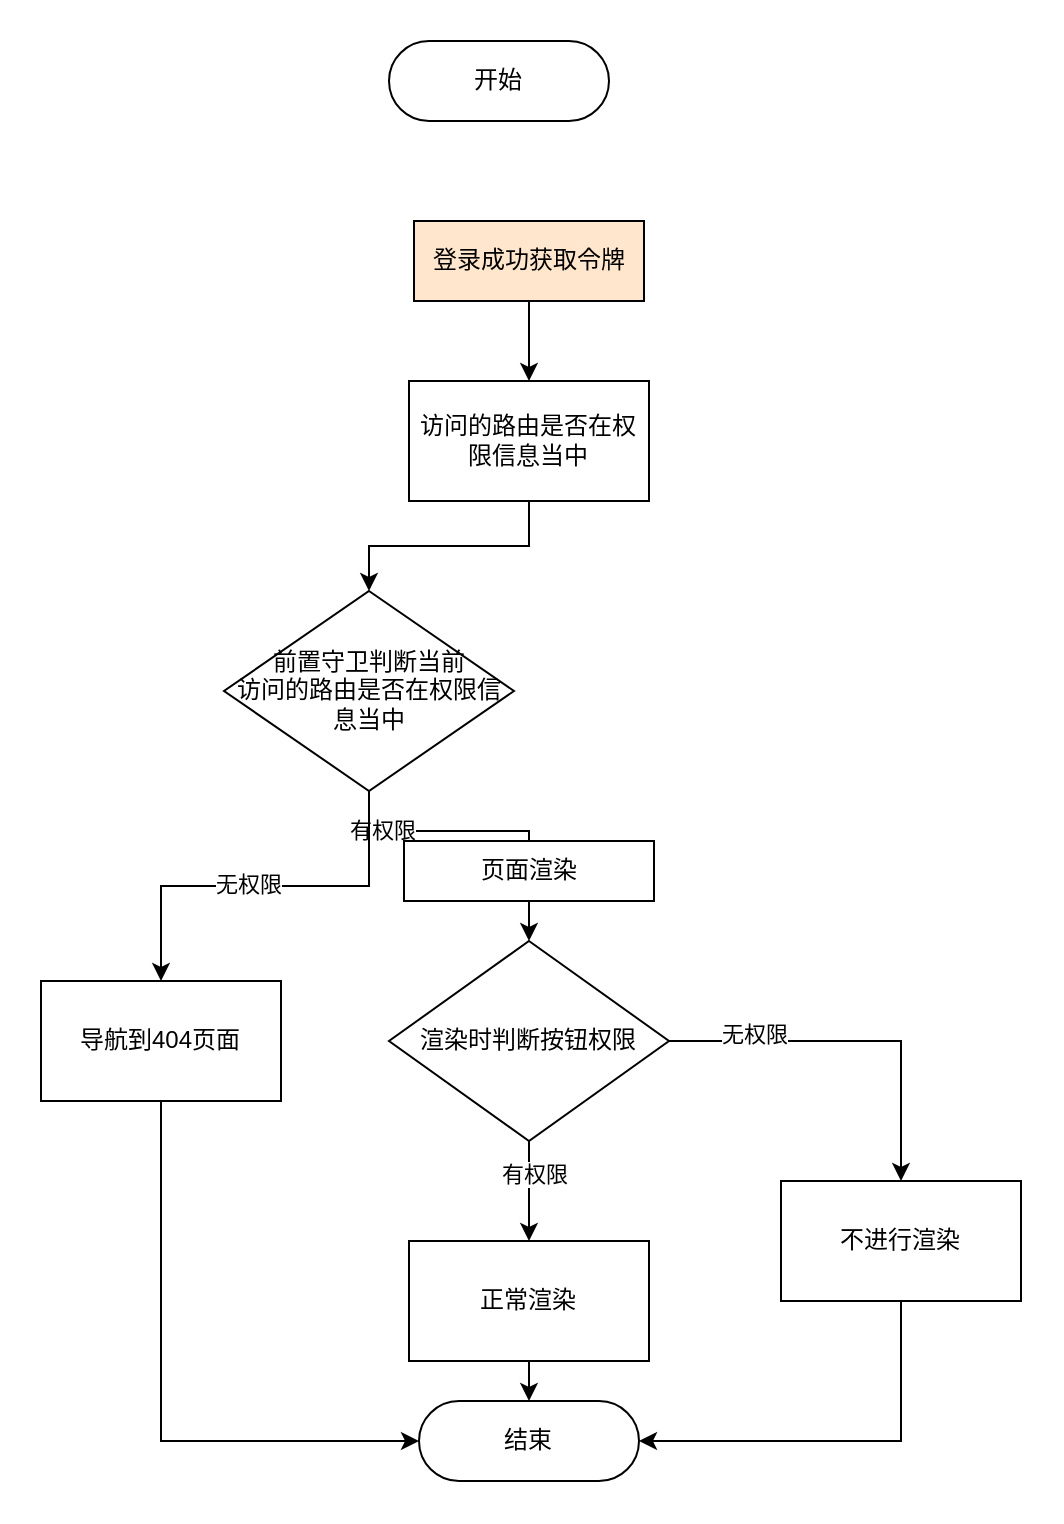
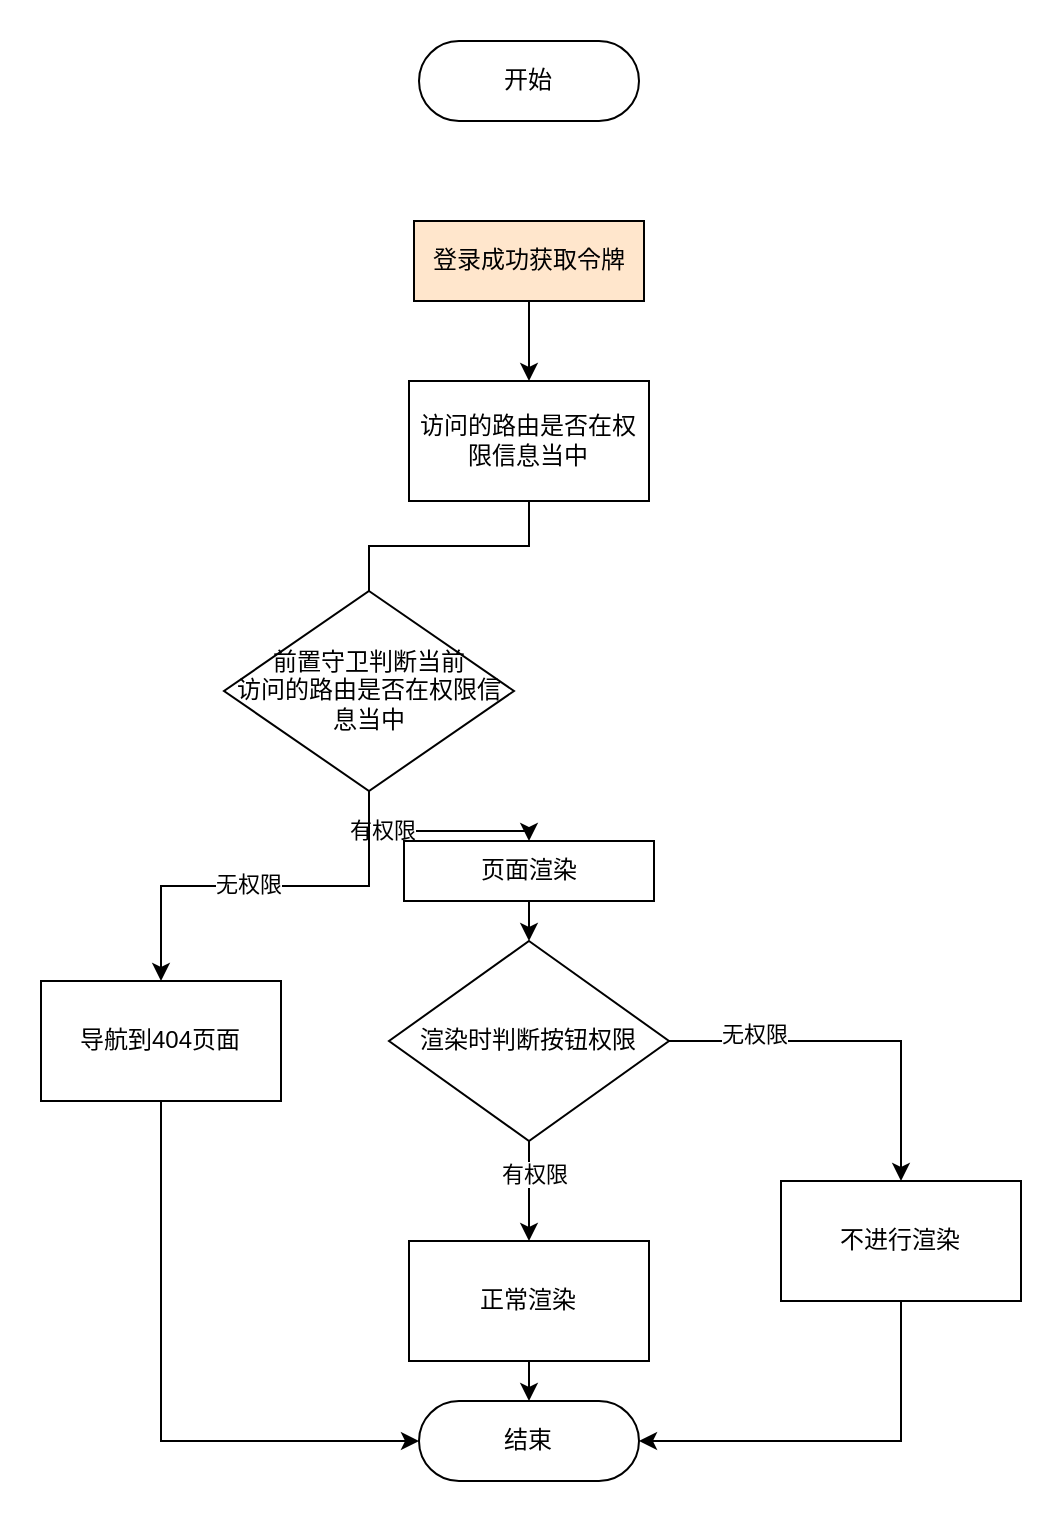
(499, 81) -> (529, 81)
(369, 576) -> (369, 581)
(529, 831) -> (526, 831)
